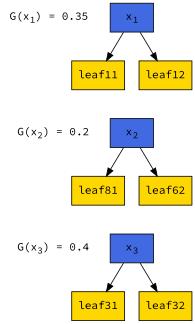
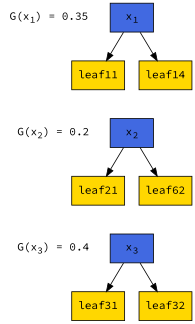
(165, 75) -> (165, 75)
(98, 191) -> (98, 191)
